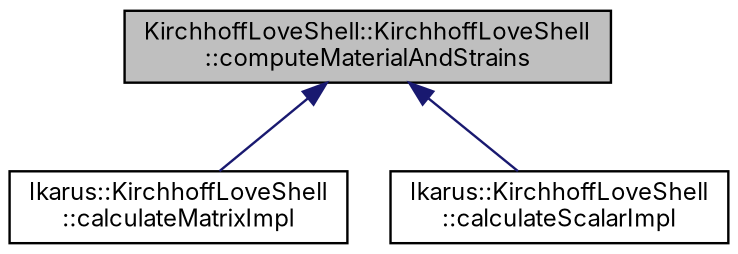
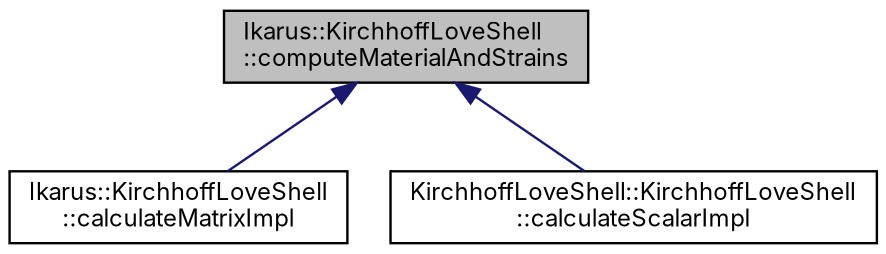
(368, 47) -> (406, 47)
(559, 207) -> (634, 207)
